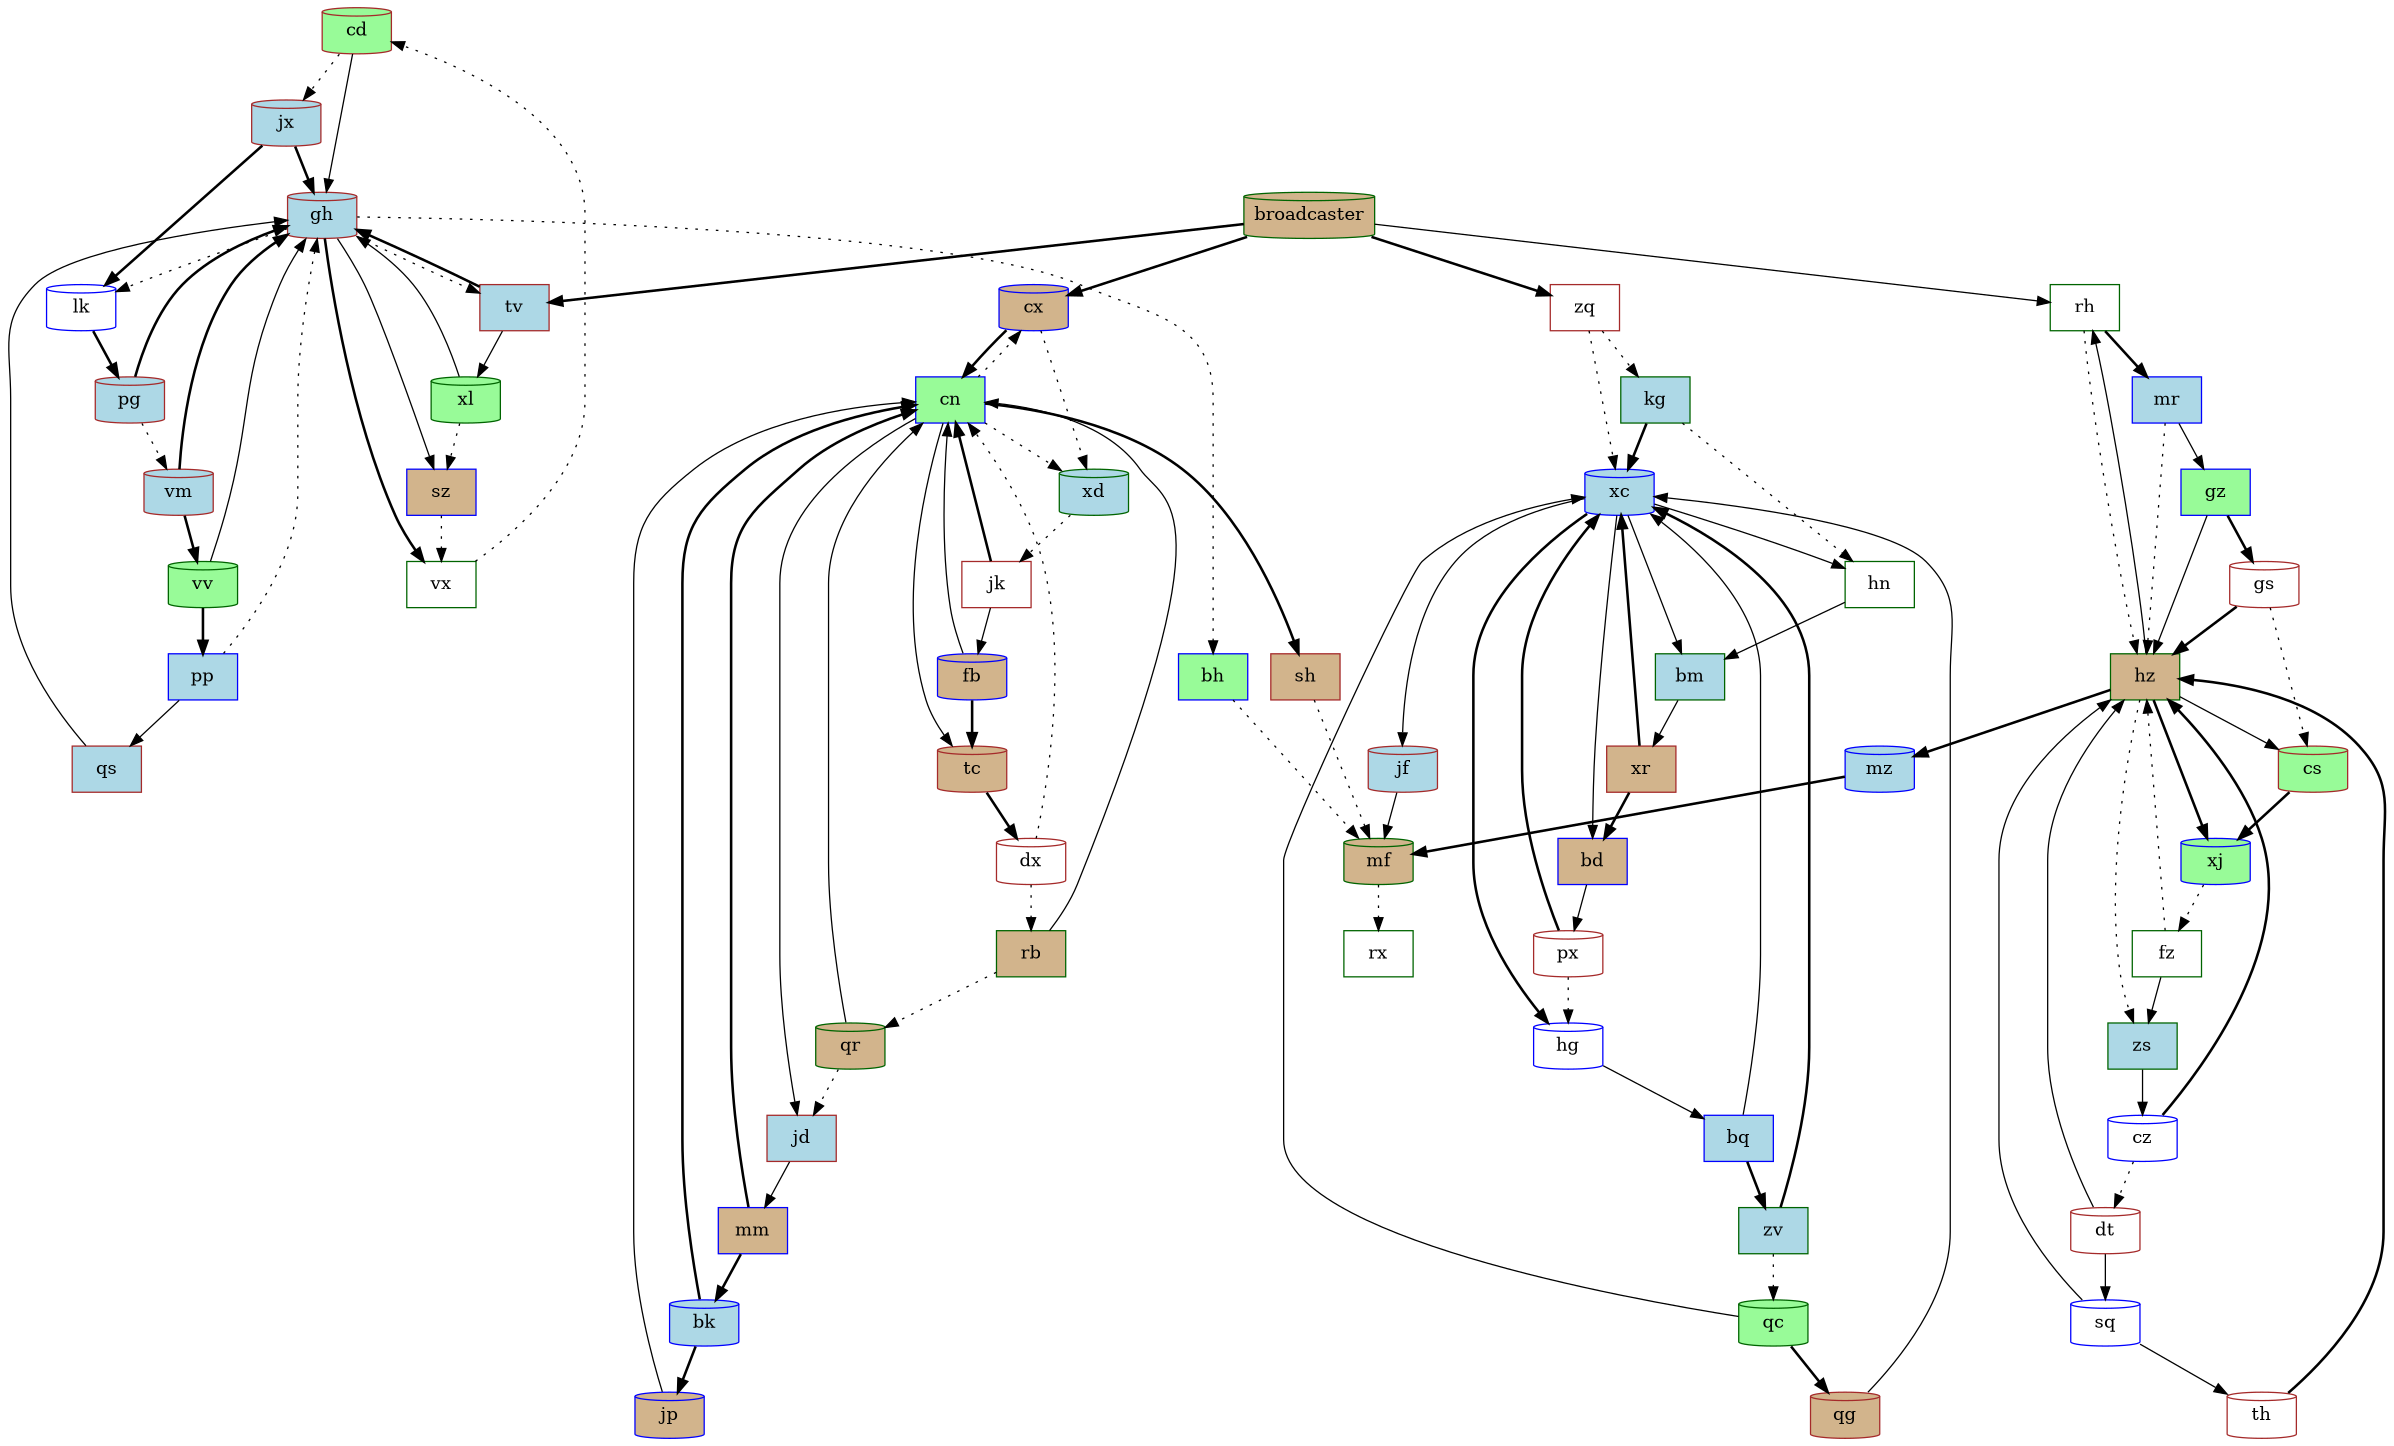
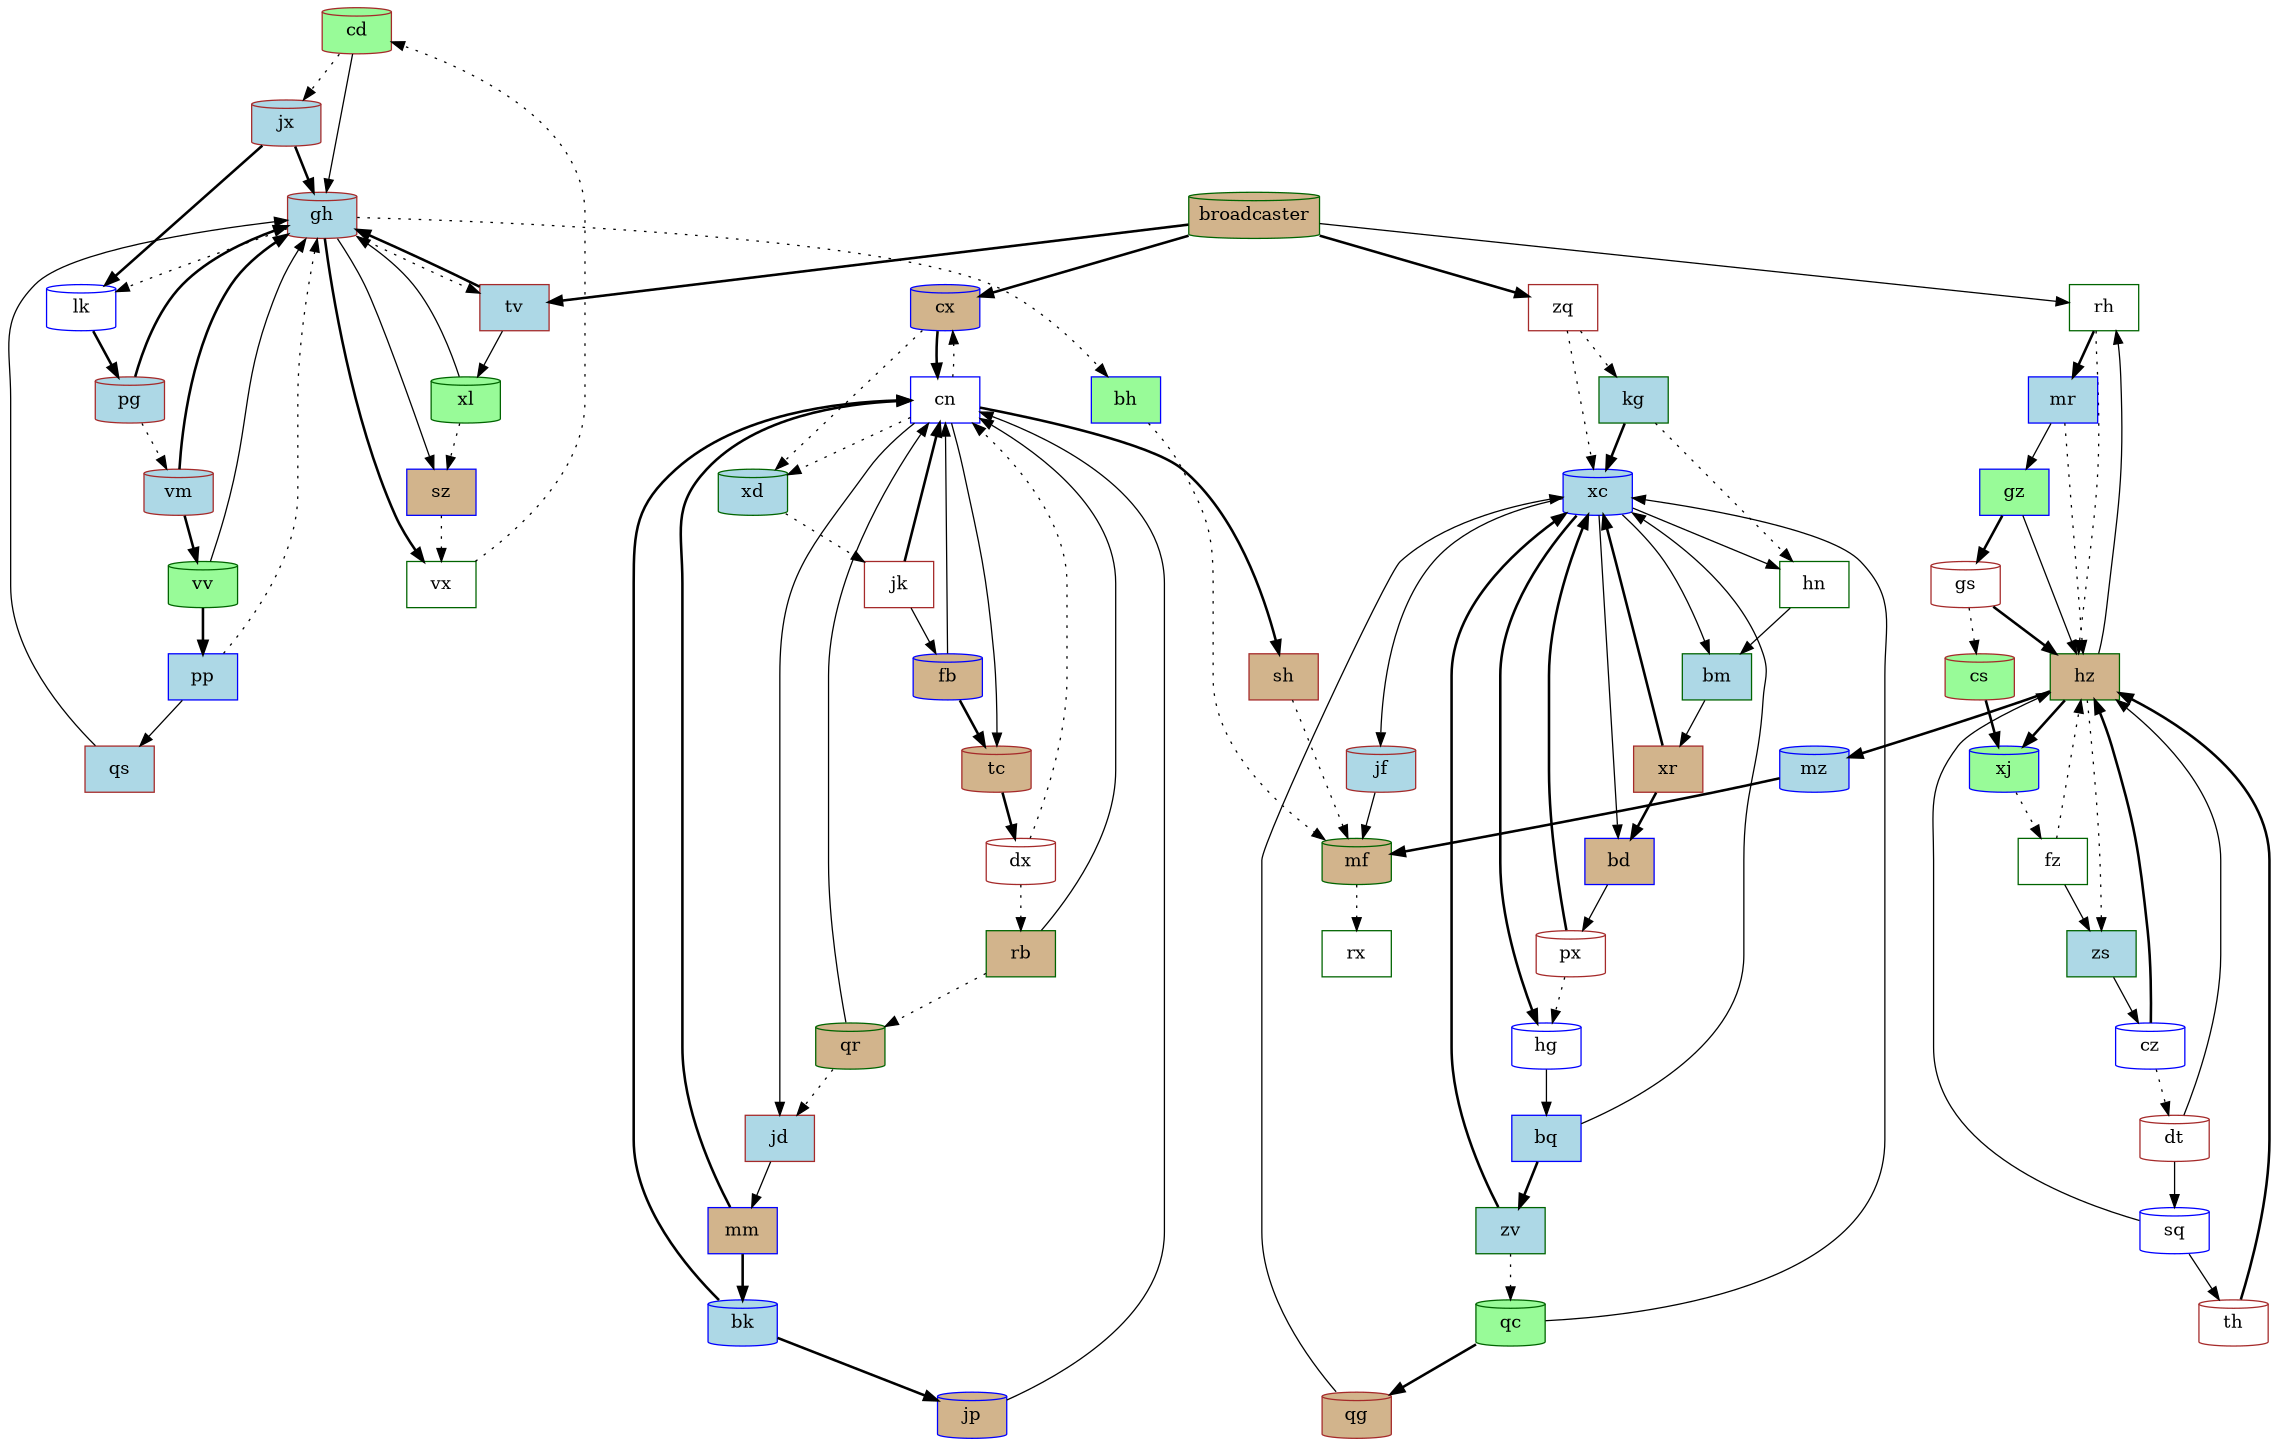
(950, 400) -> (945, 400)
(2223, 720) -> none
